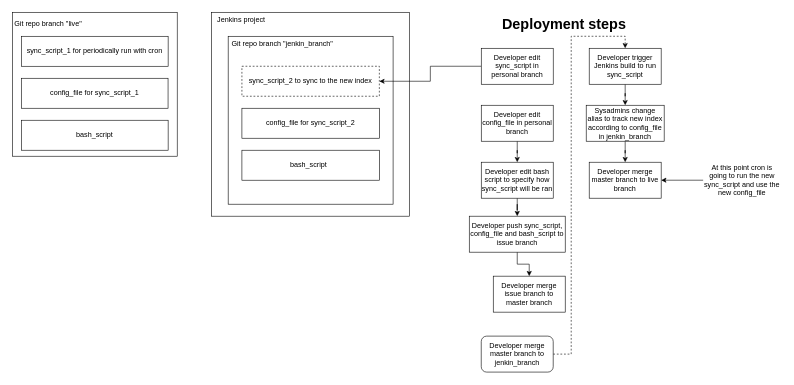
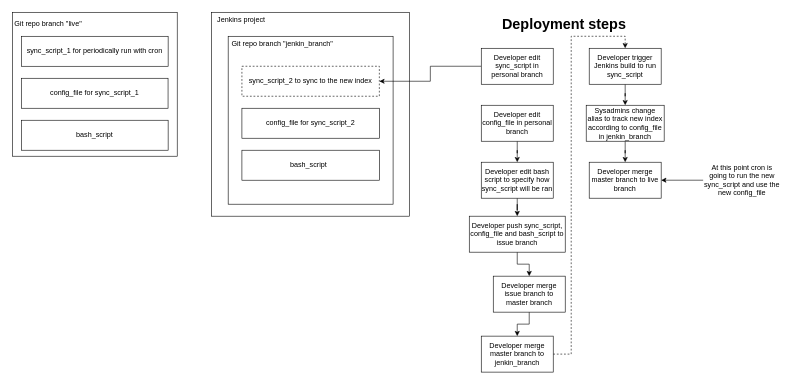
none -> (518, 326)
(518, 354) -> (518, 354)
